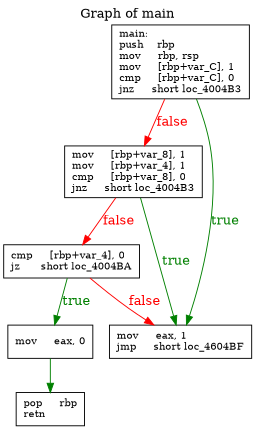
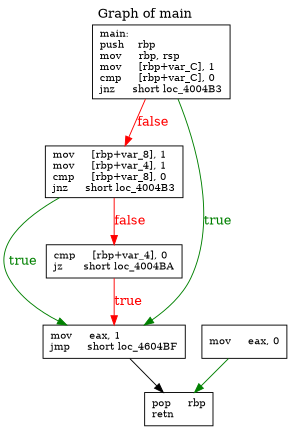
(62, 297) -> none
(145, 302) -> (128, 302)
none -> (143, 372)
